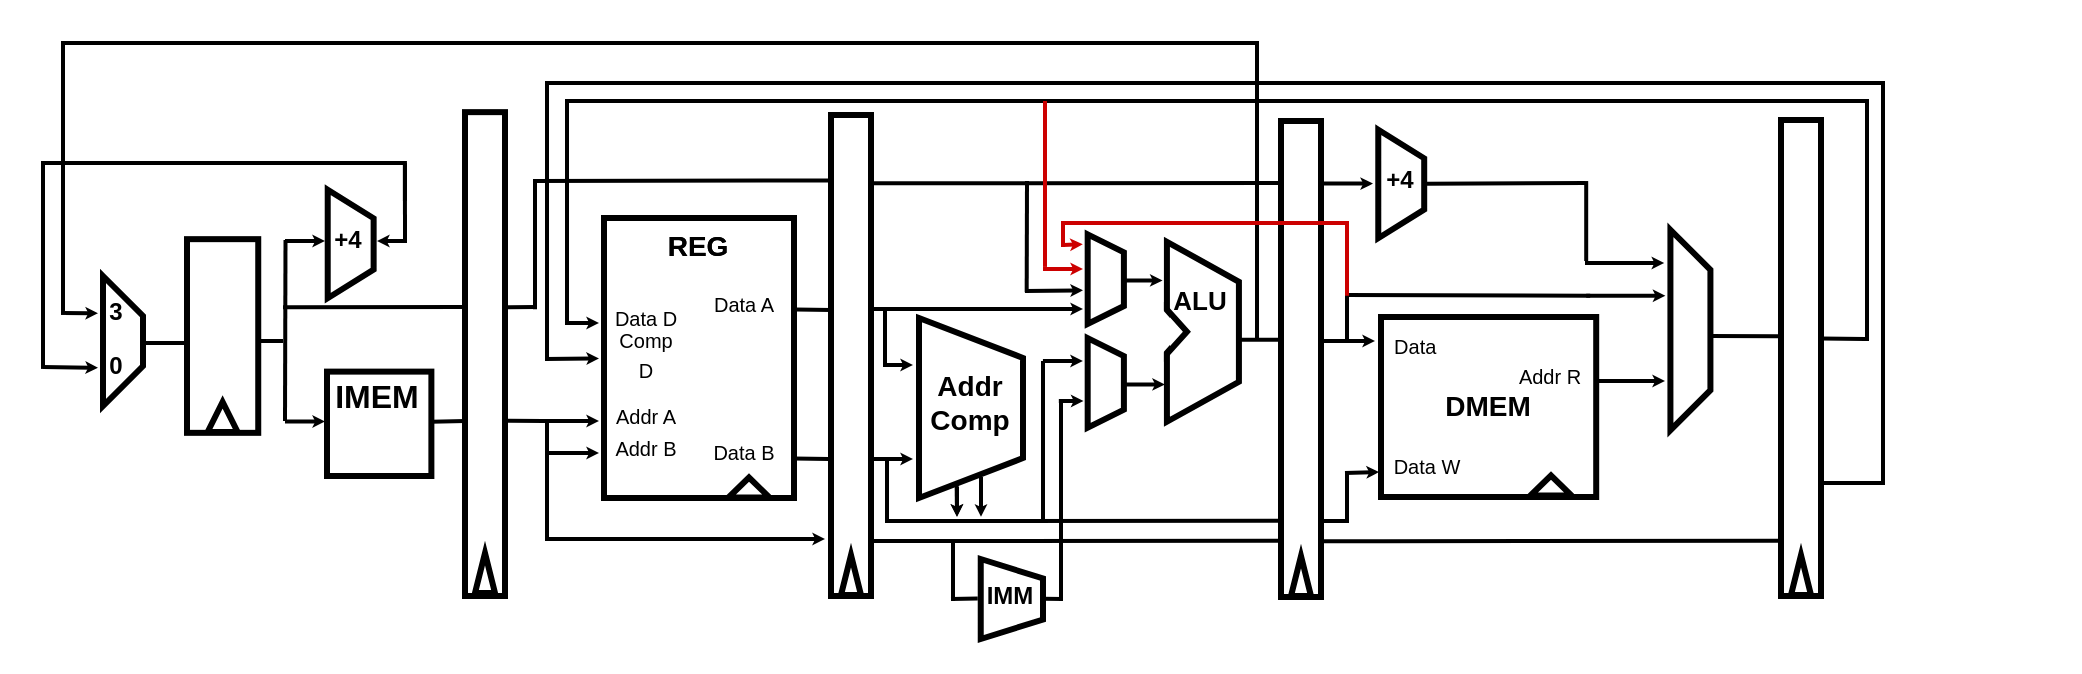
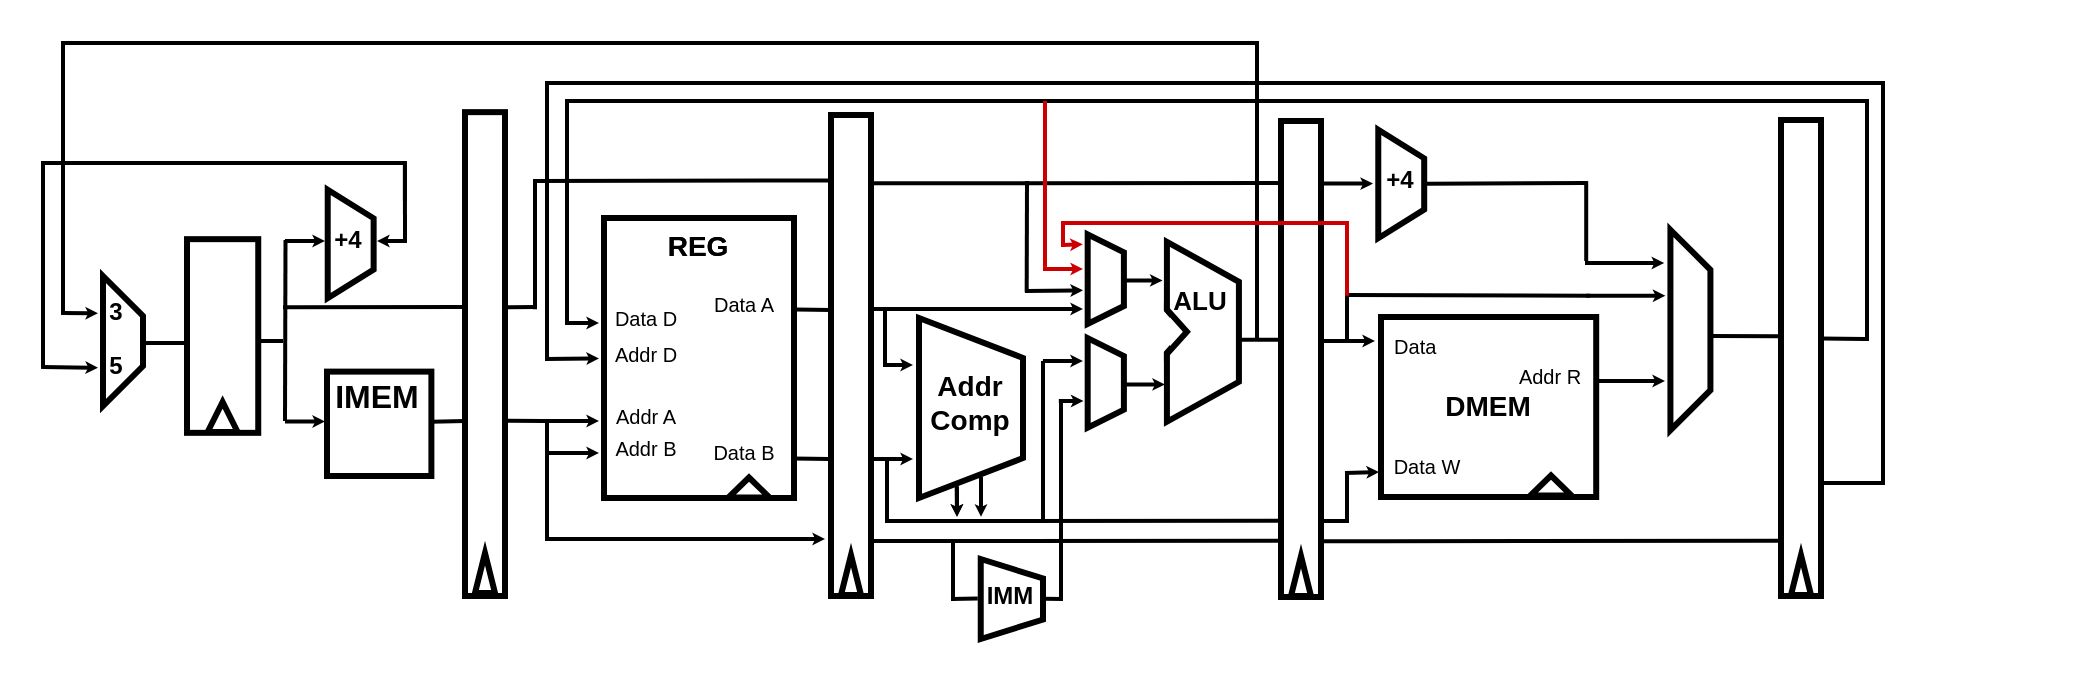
(647, 355) -> (647, 355)
(117, 367) -> (117, 367)
